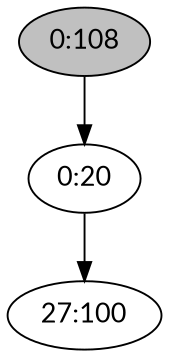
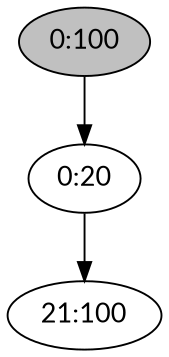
(85, 42) -> (85, 42)
(85, 315) -> (85, 315)
